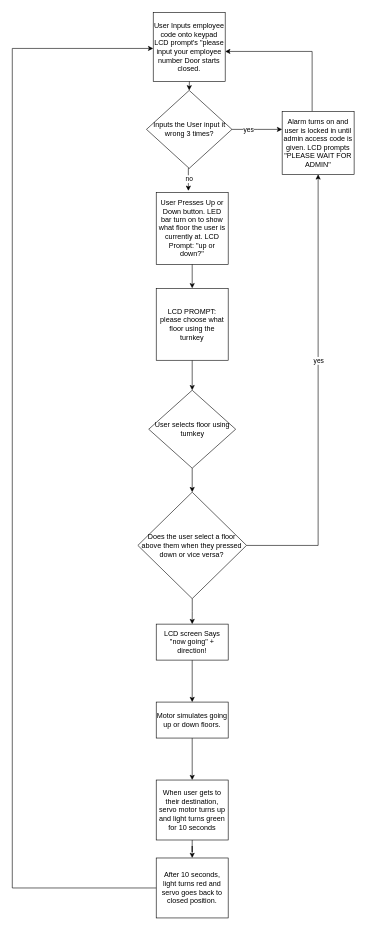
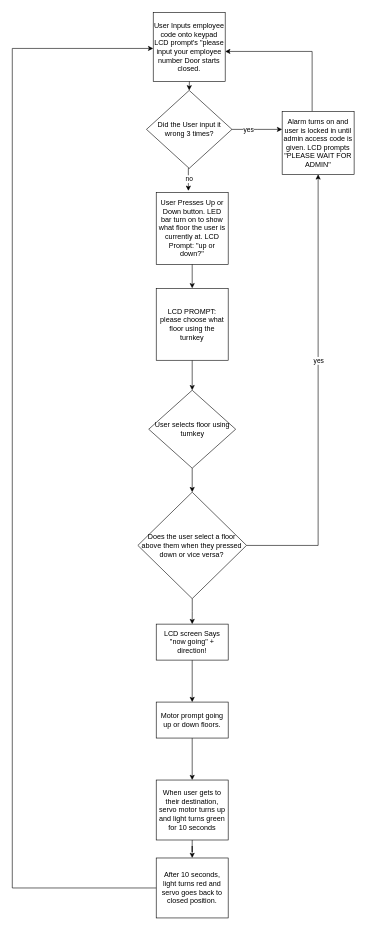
(190, 129) -> (190, 129)
(192, 720) -> (192, 720)
